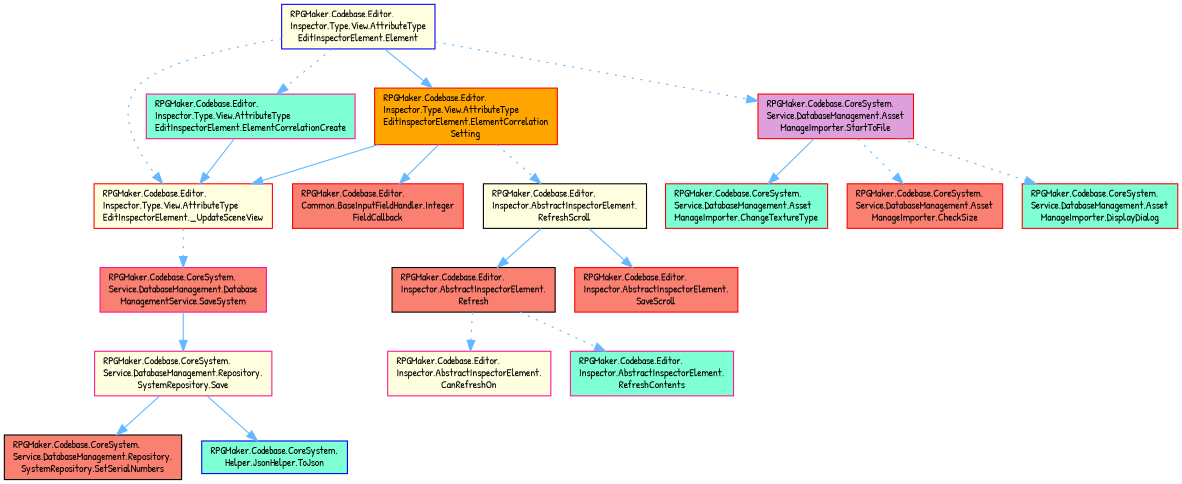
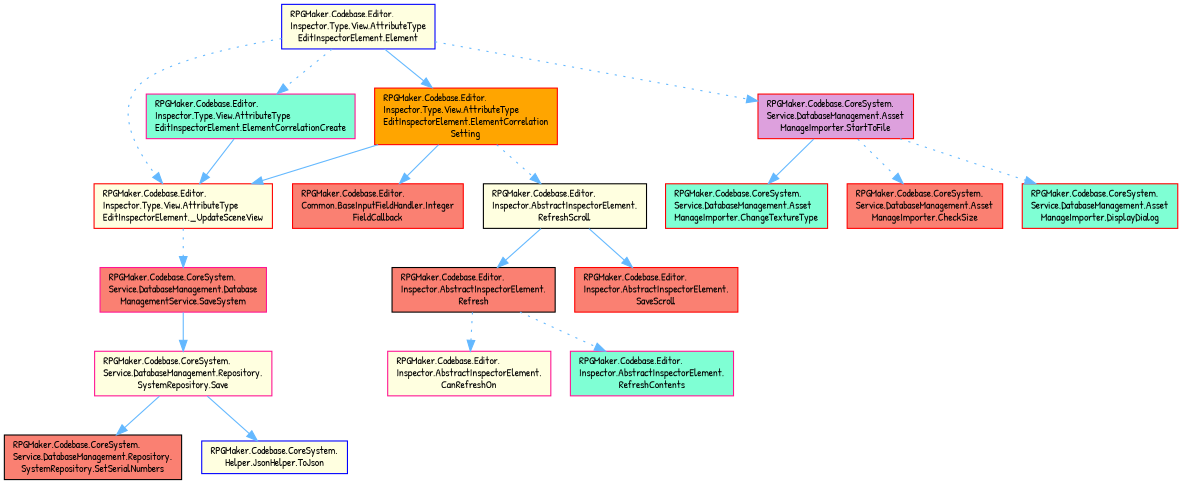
(275, 457) -> (275, 457)
